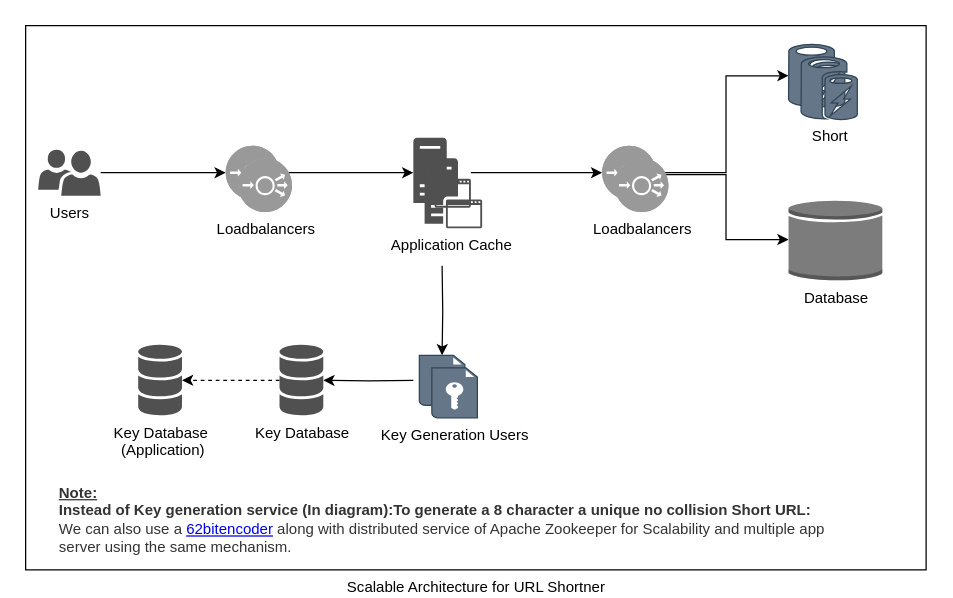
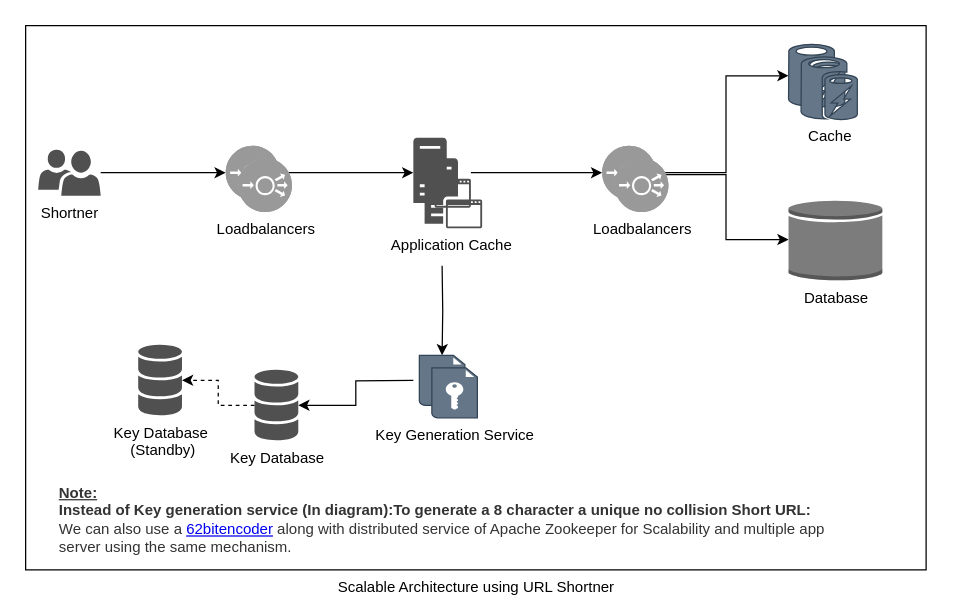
(830, 137) -> (830, 137)
(70, 213) -> (70, 213)
(301, 380) -> (276, 405)
(455, 436) -> (455, 436)
(161, 442) -> (161, 442)
(476, 587) -> (476, 587)
